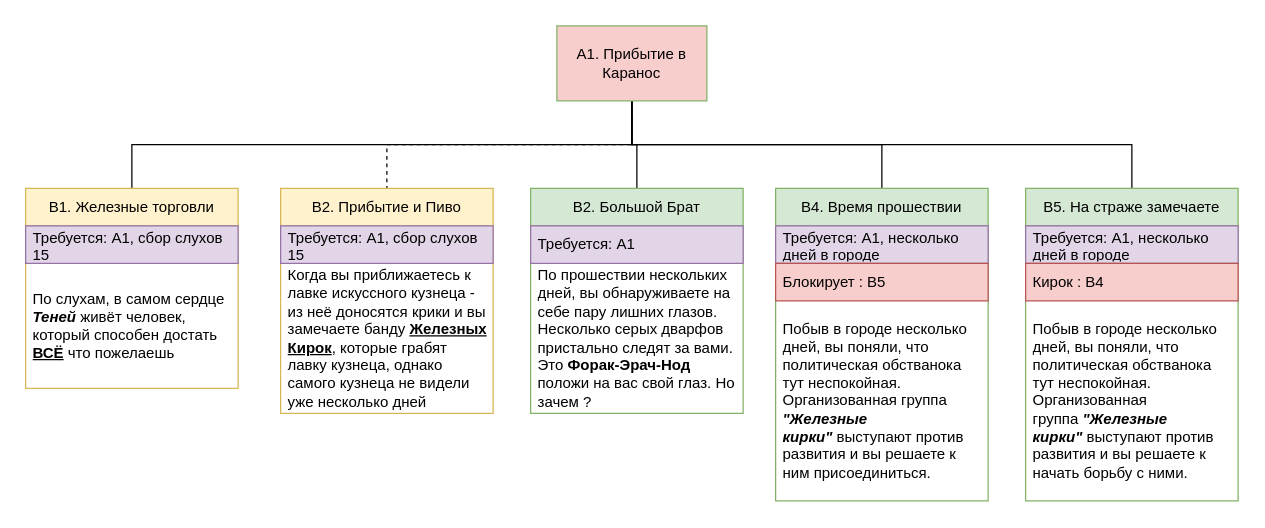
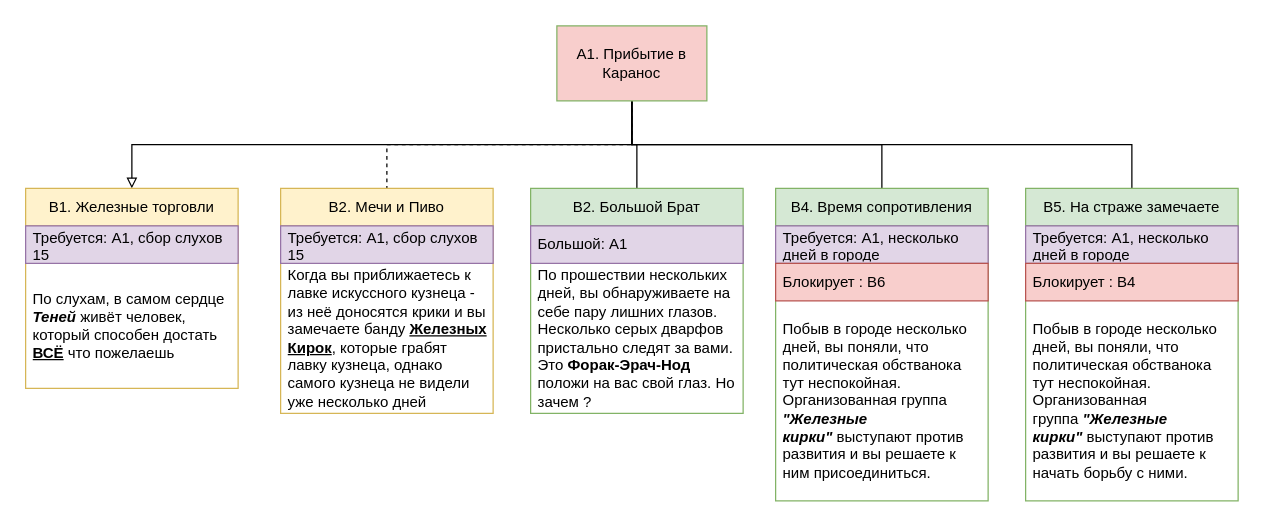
(132, 181) -> (132, 176)
(387, 207) -> (387, 207)
(882, 207) -> (882, 207)
(589, 244) -> (580, 244)
(836, 282) -> (836, 282)
(1069, 282) -> (1086, 282)
